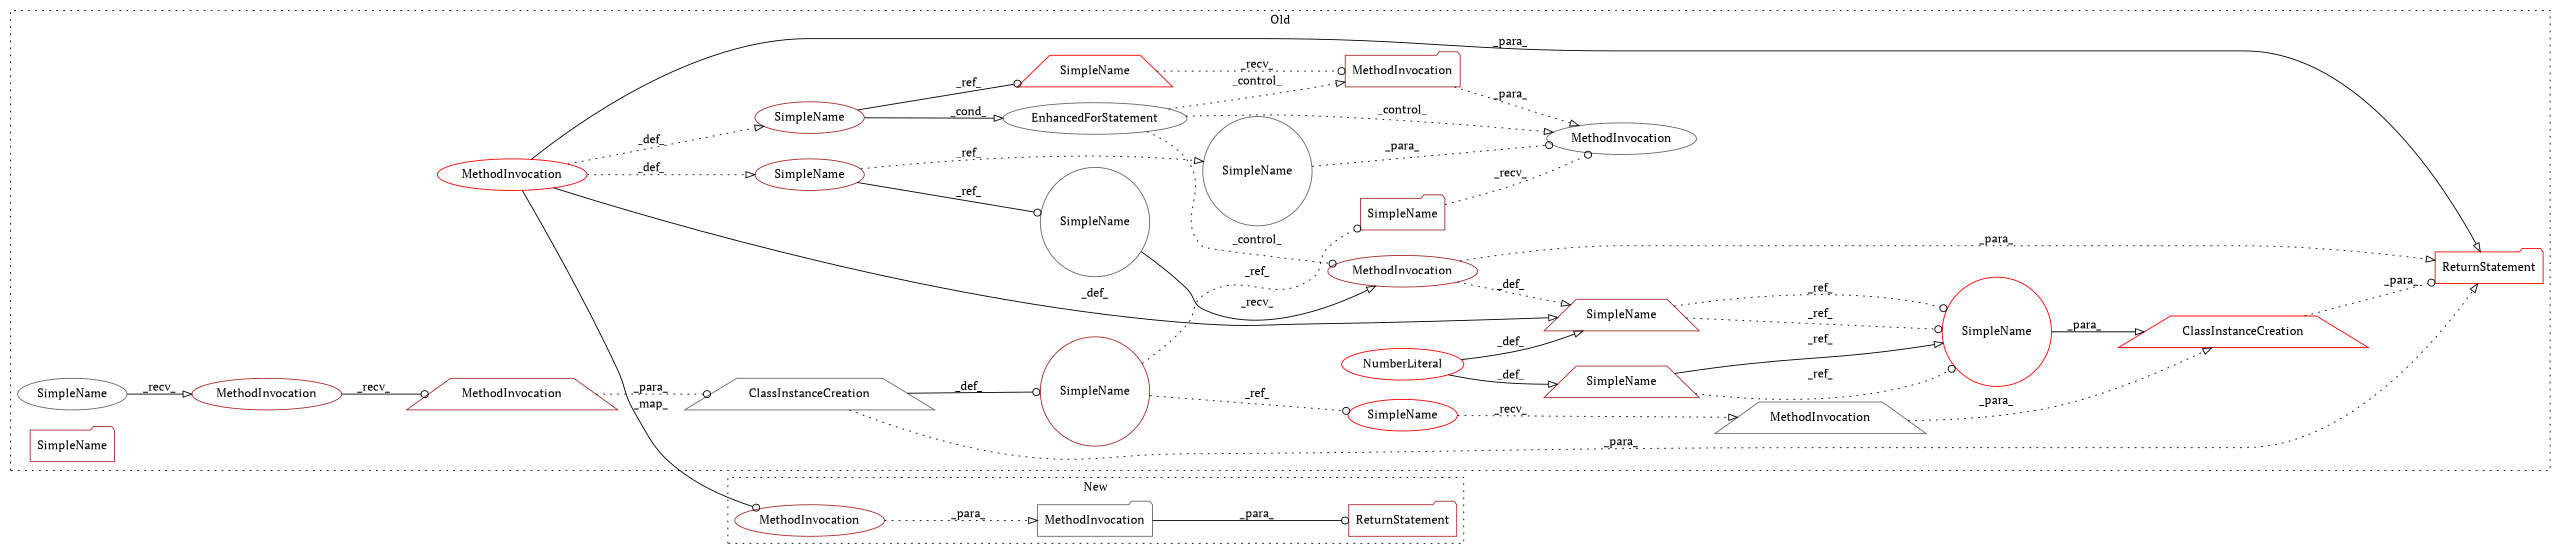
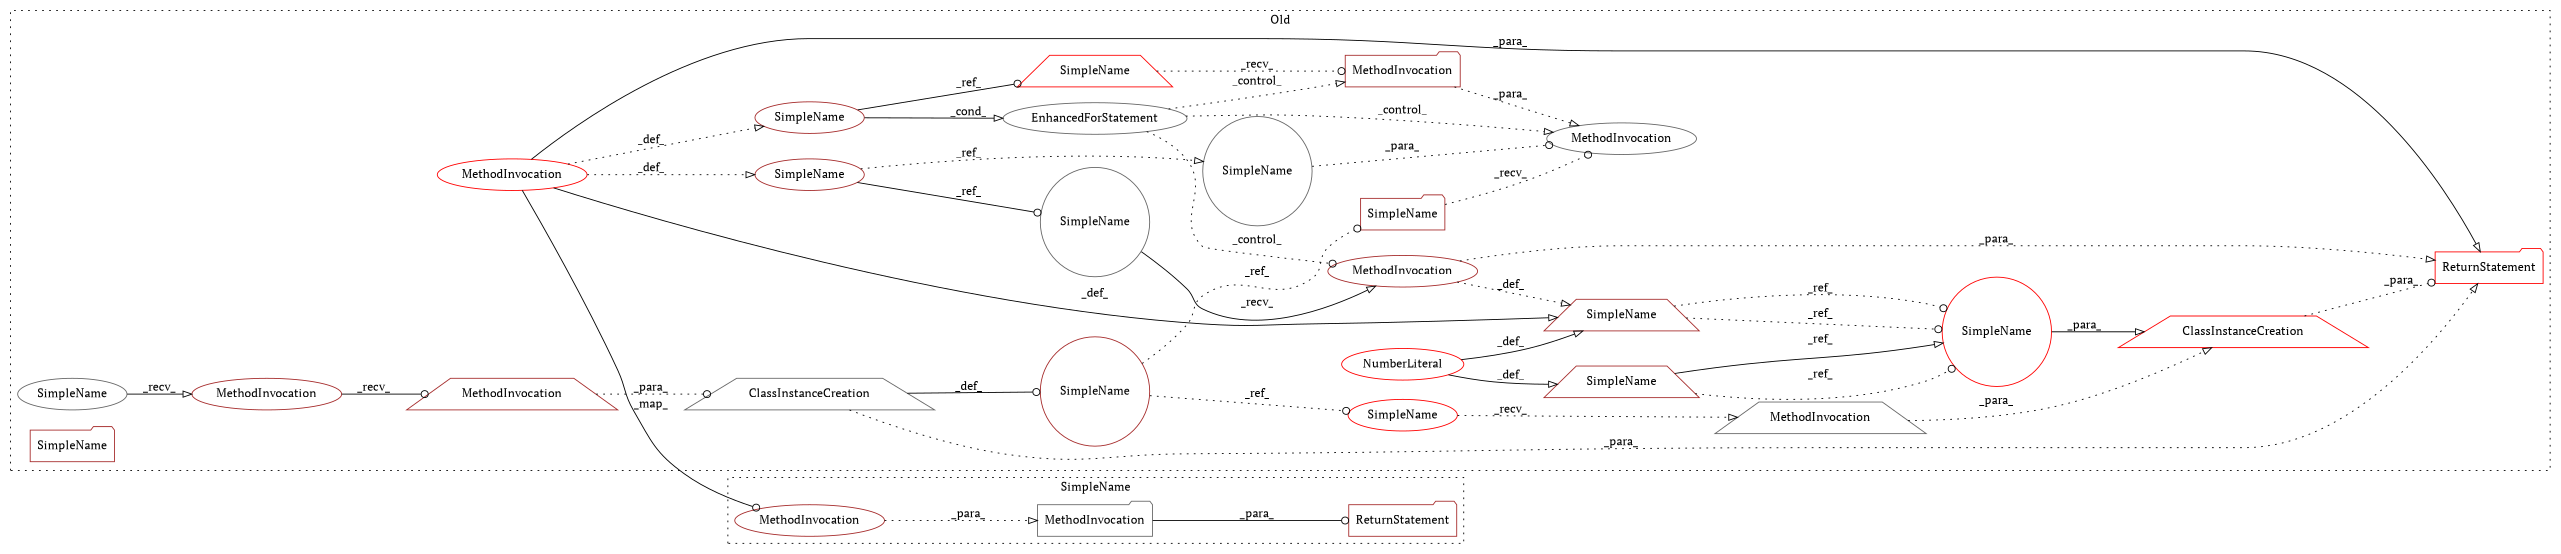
(1096, 488) -> (1096, 488)
